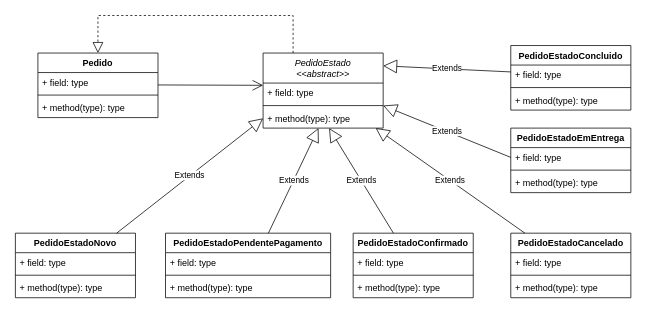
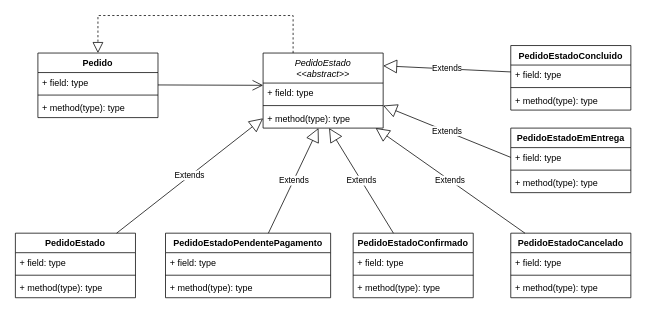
(75, 243) -> (75, 243)
